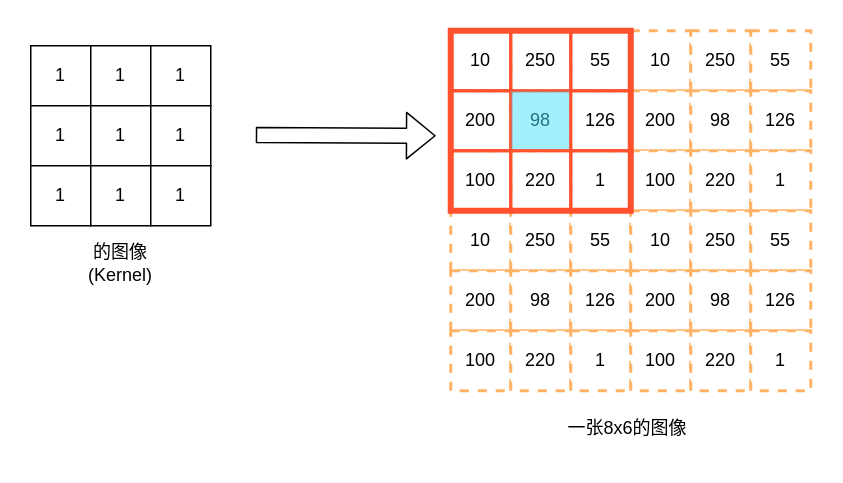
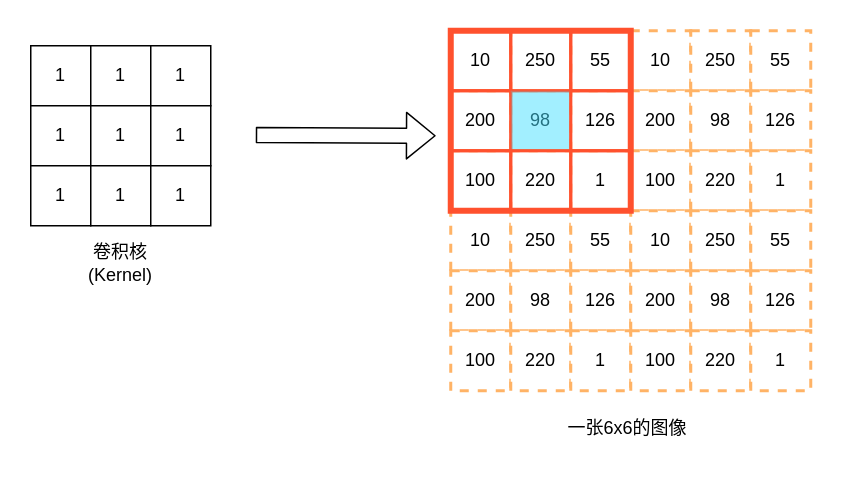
(121, 263) -> (121, 263)
(628, 428) -> (628, 428)
